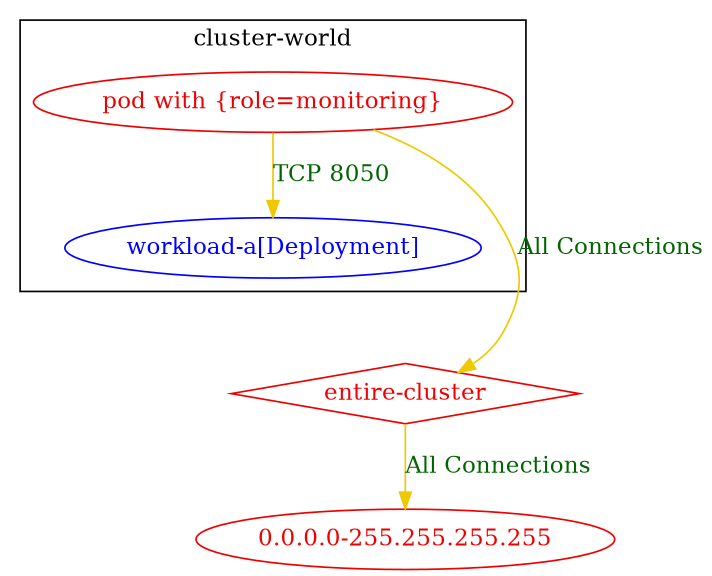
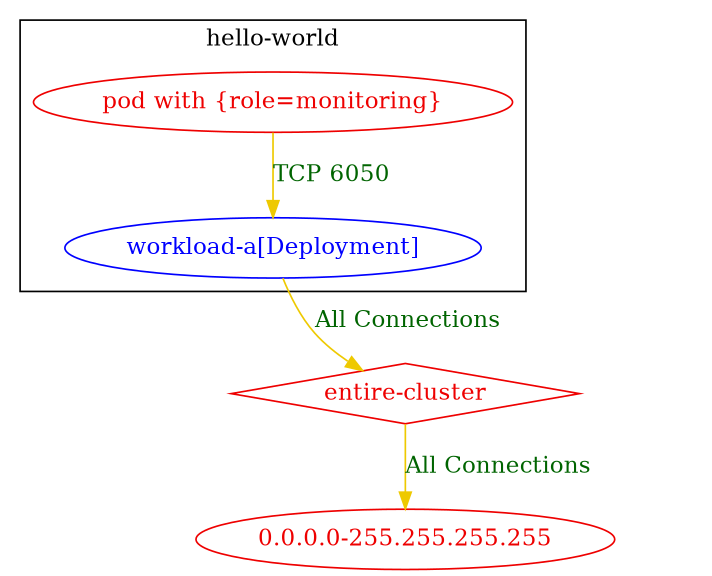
(273, 39) -> (273, 39)
(332, 175) -> (332, 175)
(499, 223) -> (308, 325)
